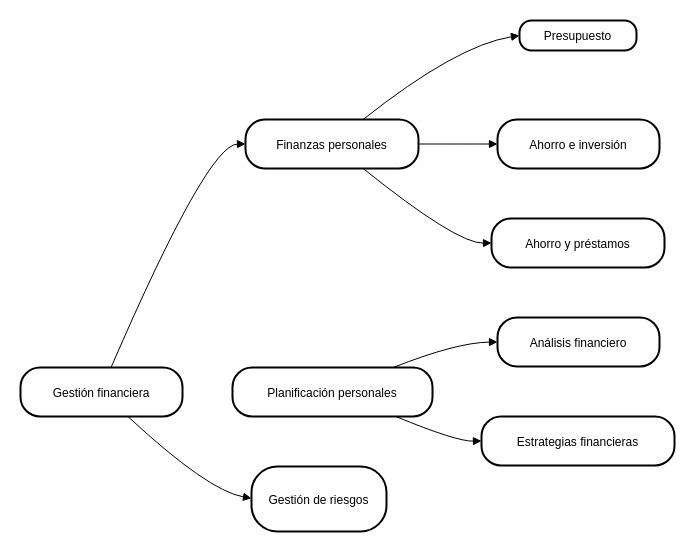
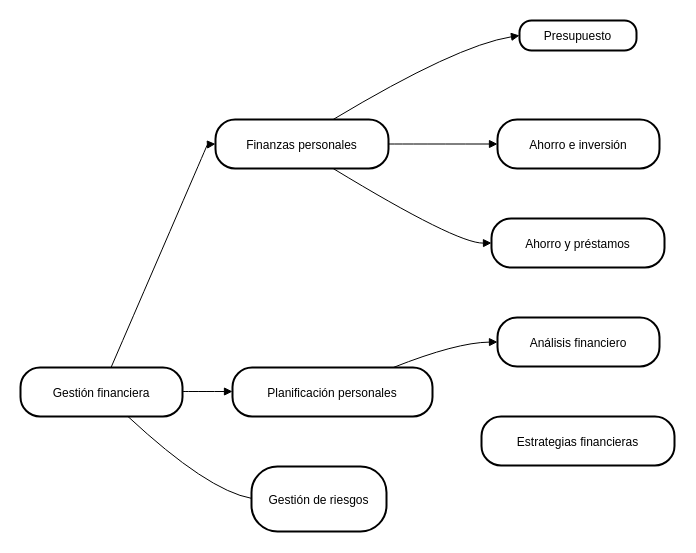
(332, 144) -> (302, 144)
none -> (204, 392)
(433, 431) -> none
(206, 480) -> (210, 481)
